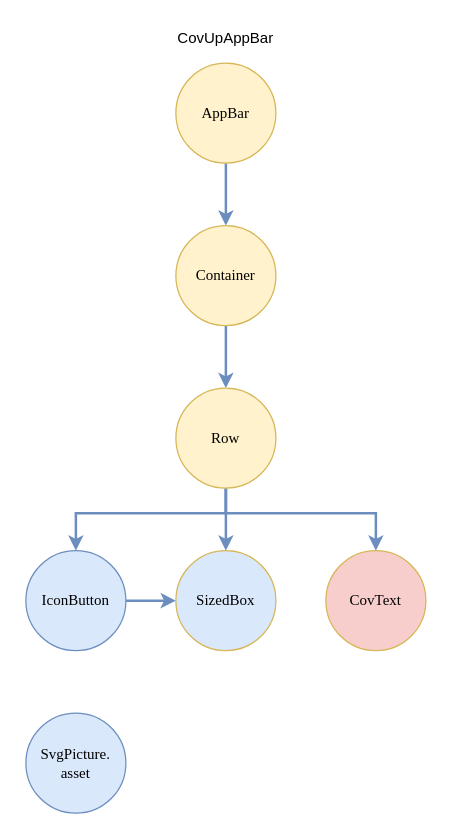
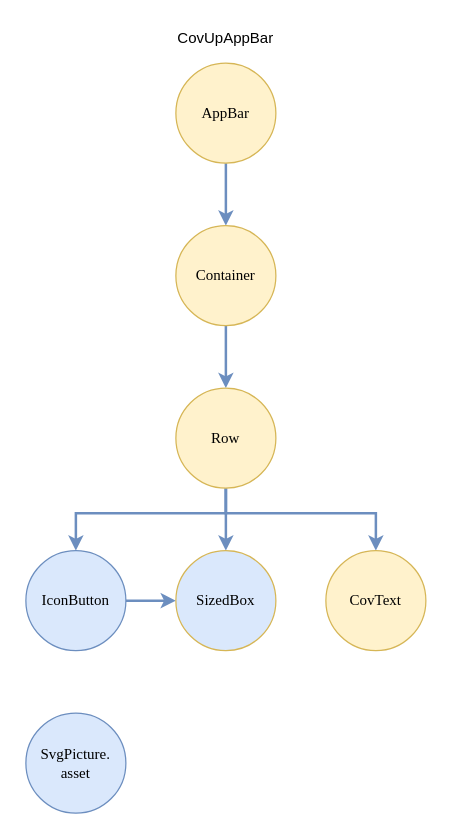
(376, 601) -> (376, 601)
